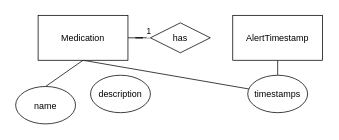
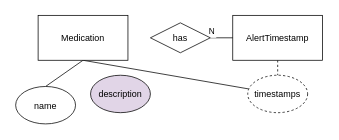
(141, 38) -> none
none -> (224, 38)
(278, 67) -> (278, 67)
(120, 94) -> (120, 94)
(278, 94) -> (278, 94)
